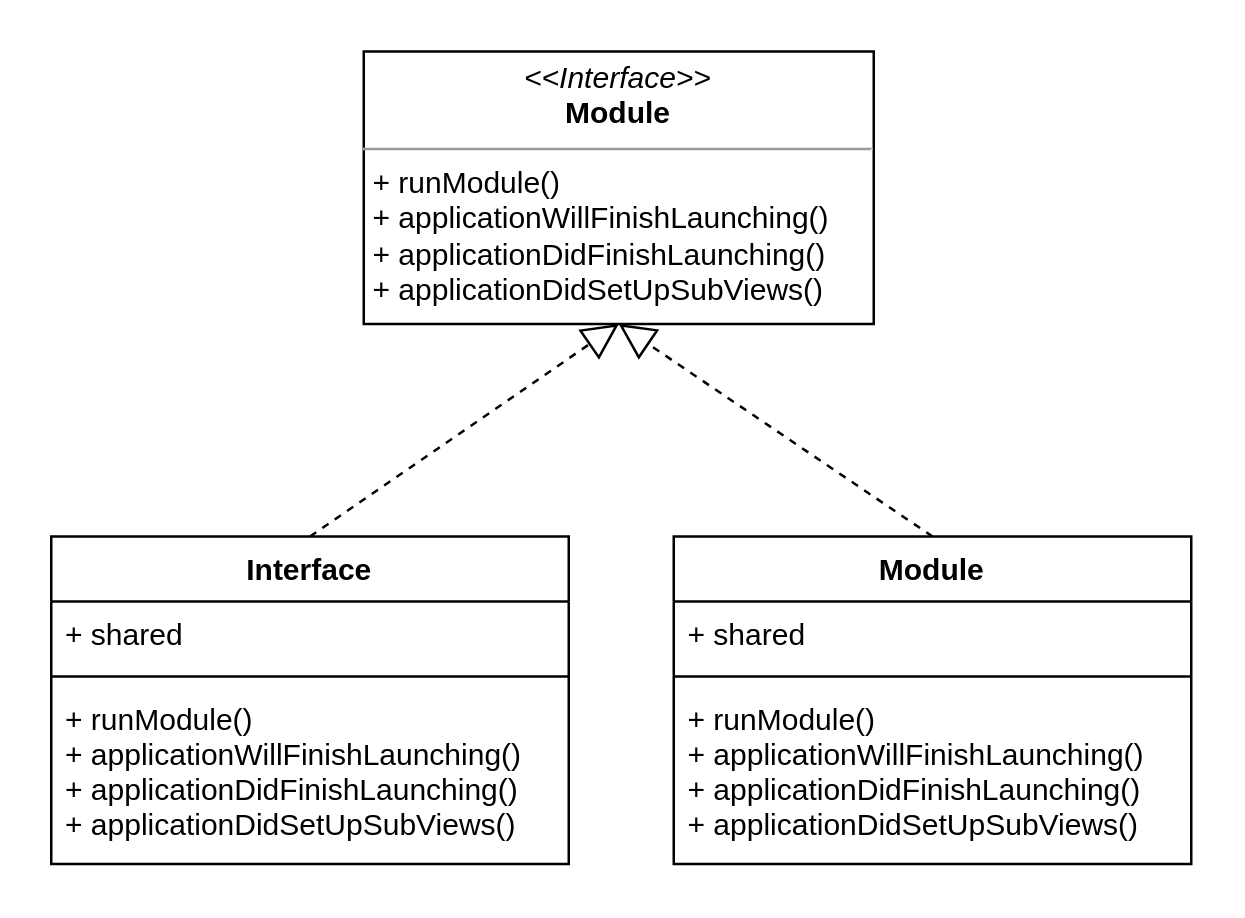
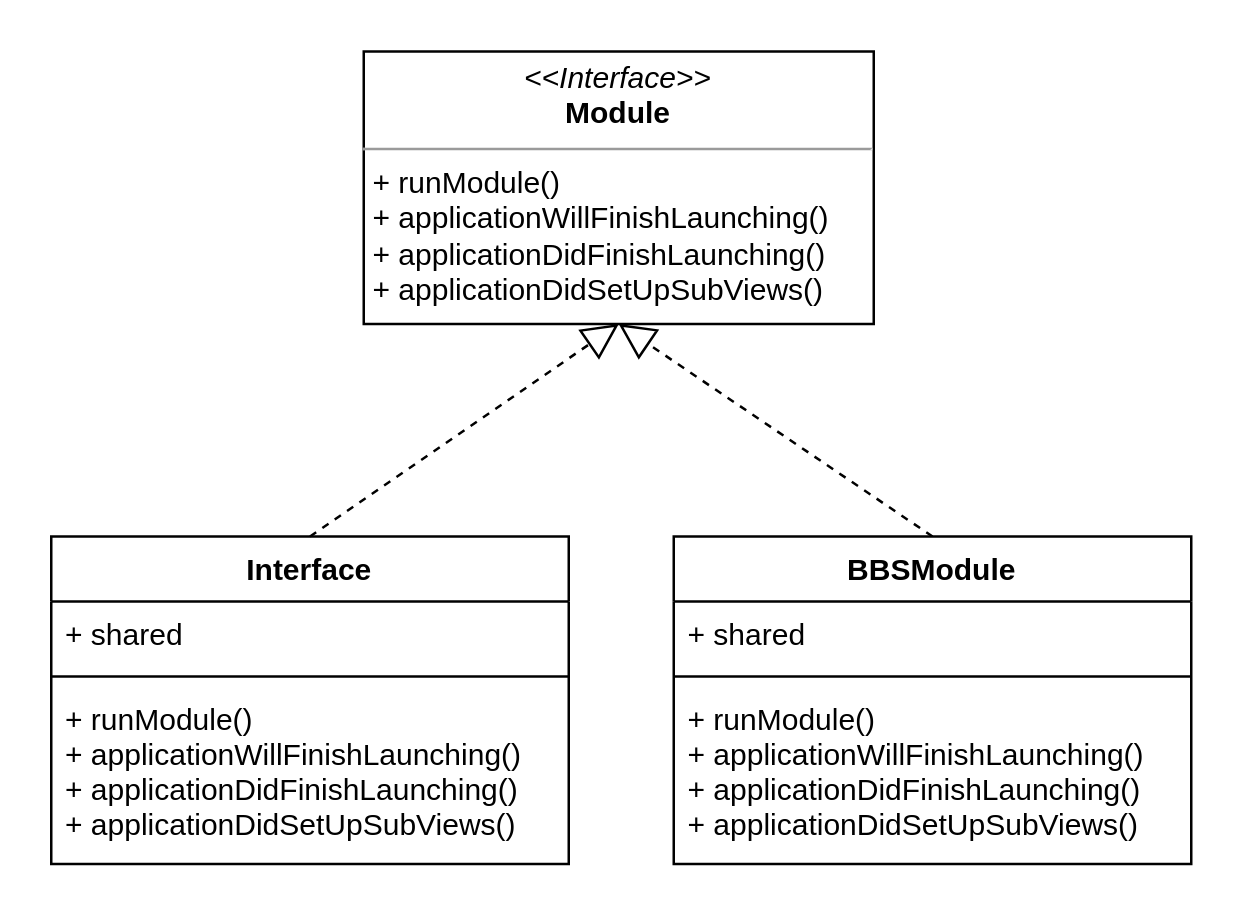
(931, 570) -> (931, 570)
